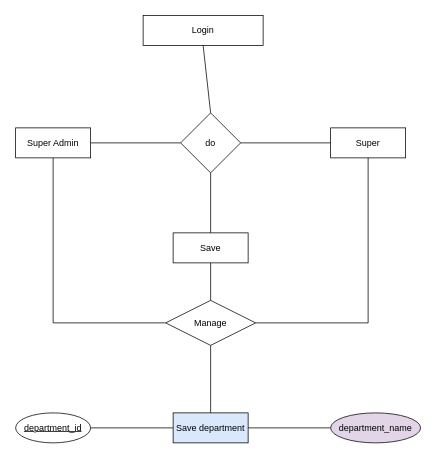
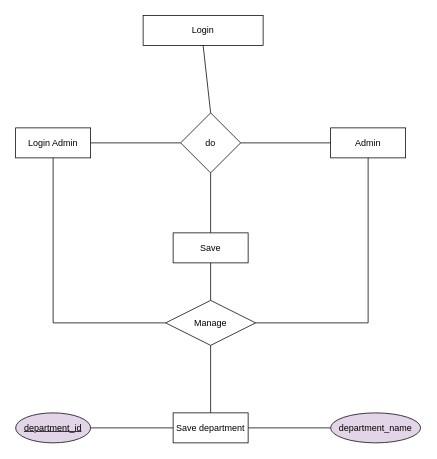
(53, 143) -> (53, 143)
(368, 143) -> (368, 143)
(53, 428) -> (53, 428)
(210, 428) -> (210, 428)
